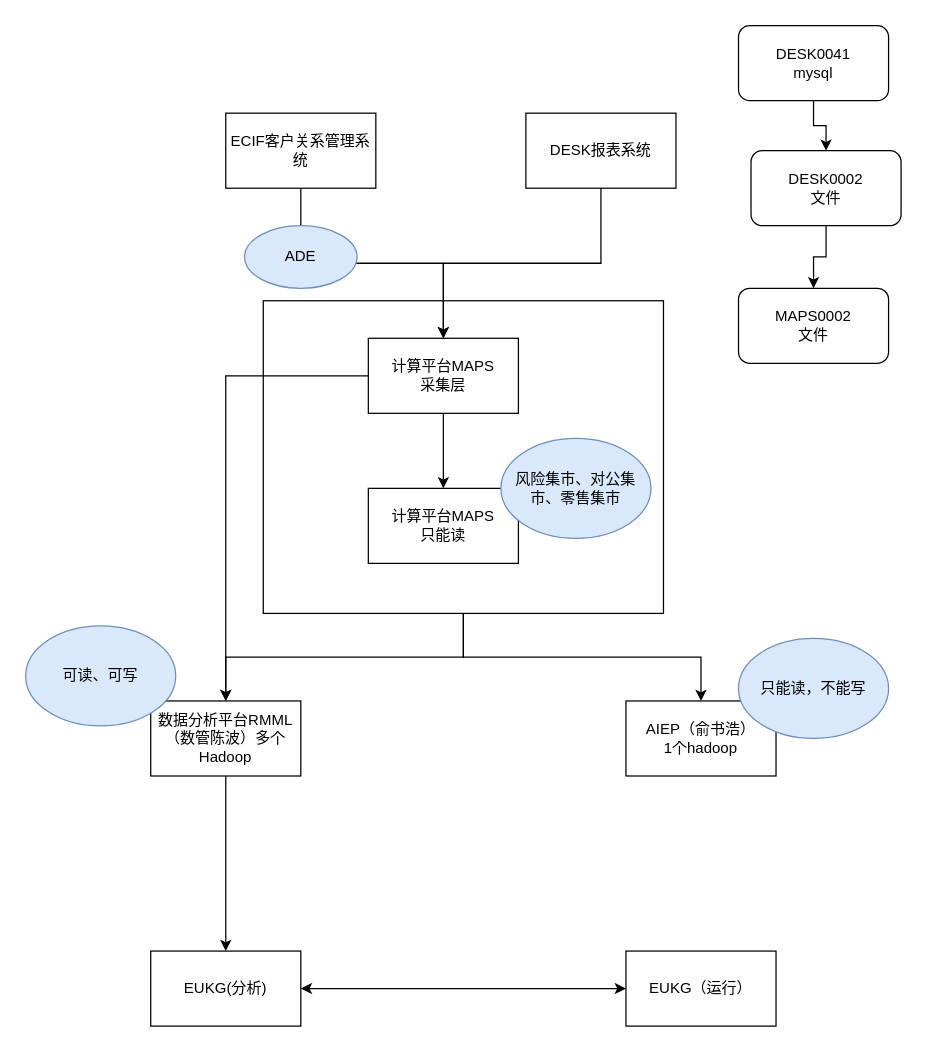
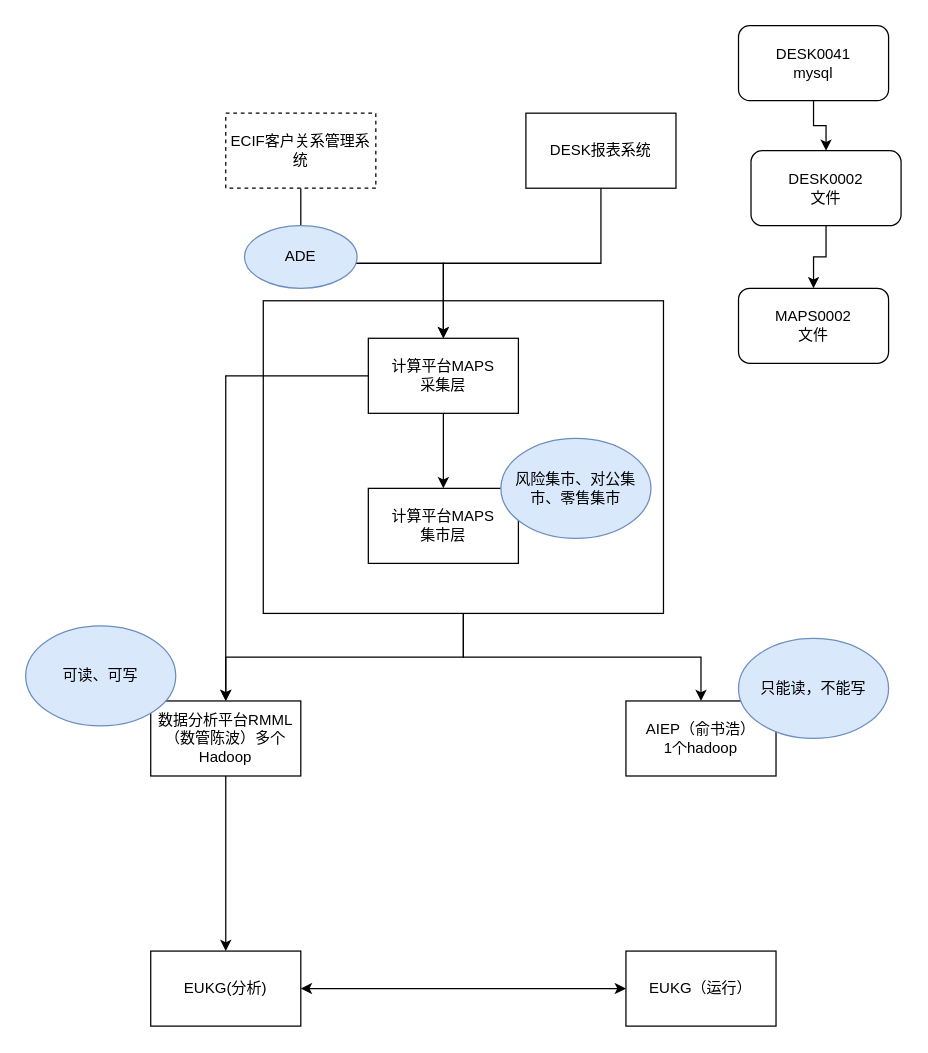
(301, 151) -> (301, 151)
(443, 526) -> (443, 526)
